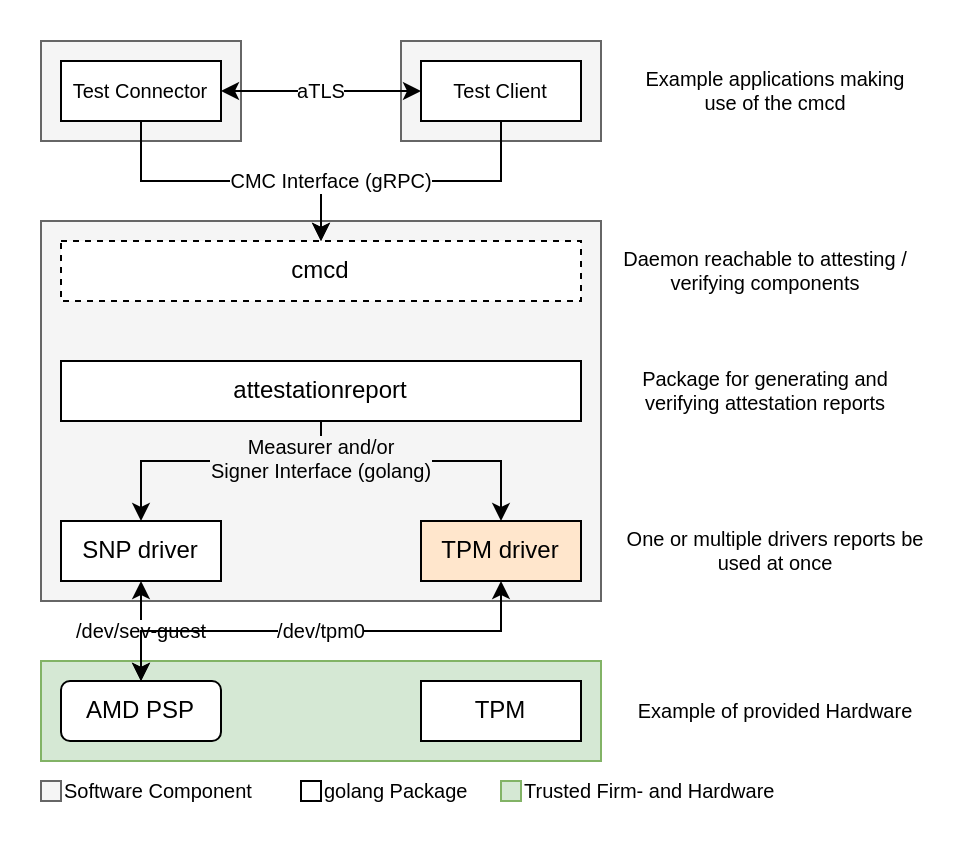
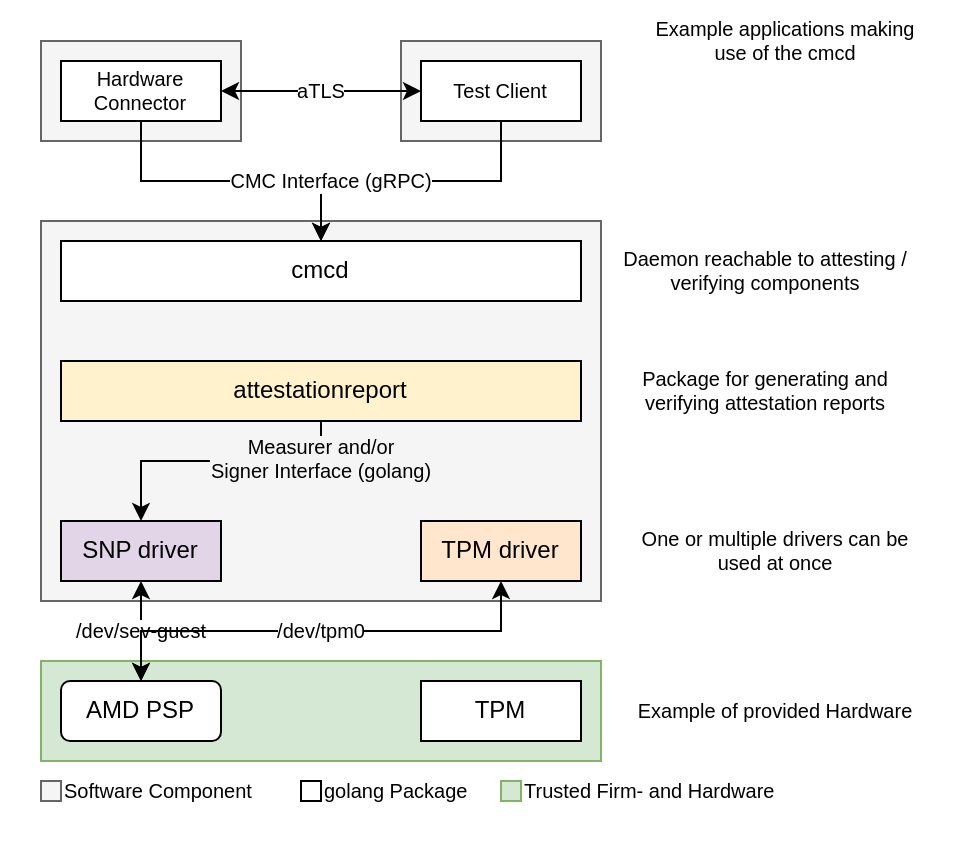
(141, 91) -> (141, 91)
(776, 91) -> (786, 41)
(321, 271) -> (321, 271)
(321, 391) -> (321, 391)
(489, 461) -> none
(141, 551) -> (141, 551)
(776, 551) -> (776, 551)
